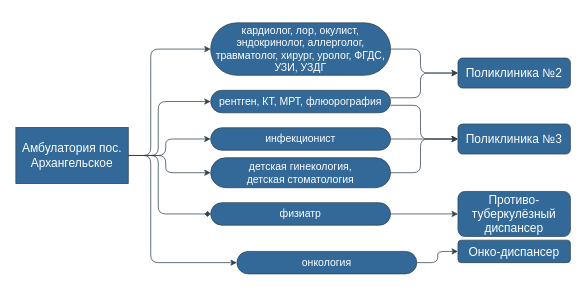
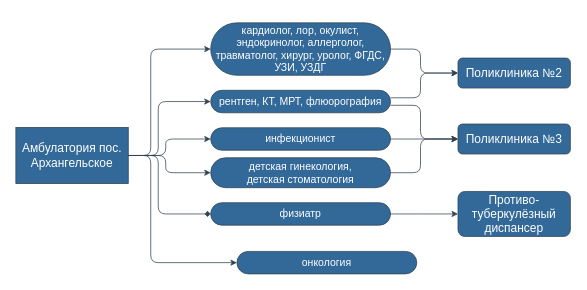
(514, 252) -> none
(437, 259) -> none
